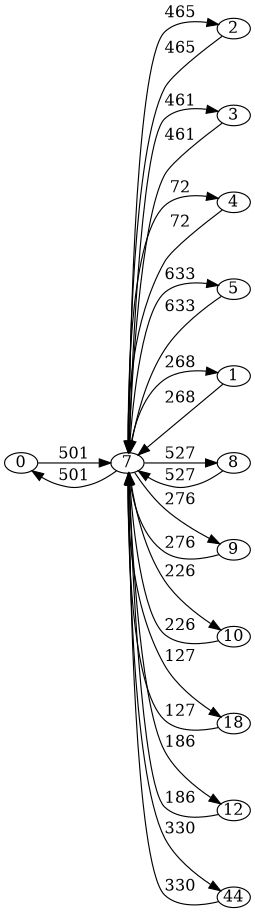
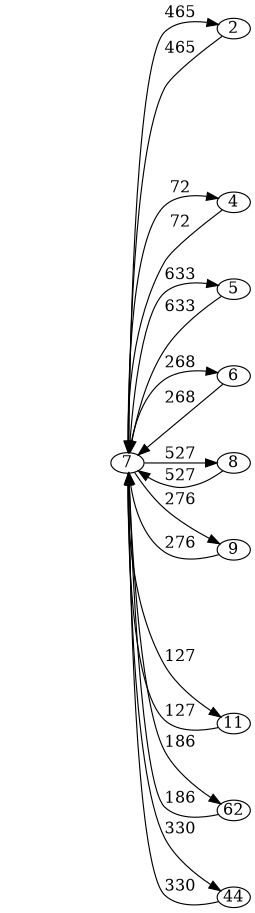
(234, 115) -> none
(234, 376) -> (234, 376)
(21, 463) -> none
(234, 637) -> none
(234, 724) -> (234, 724)
(234, 810) -> (234, 810)
